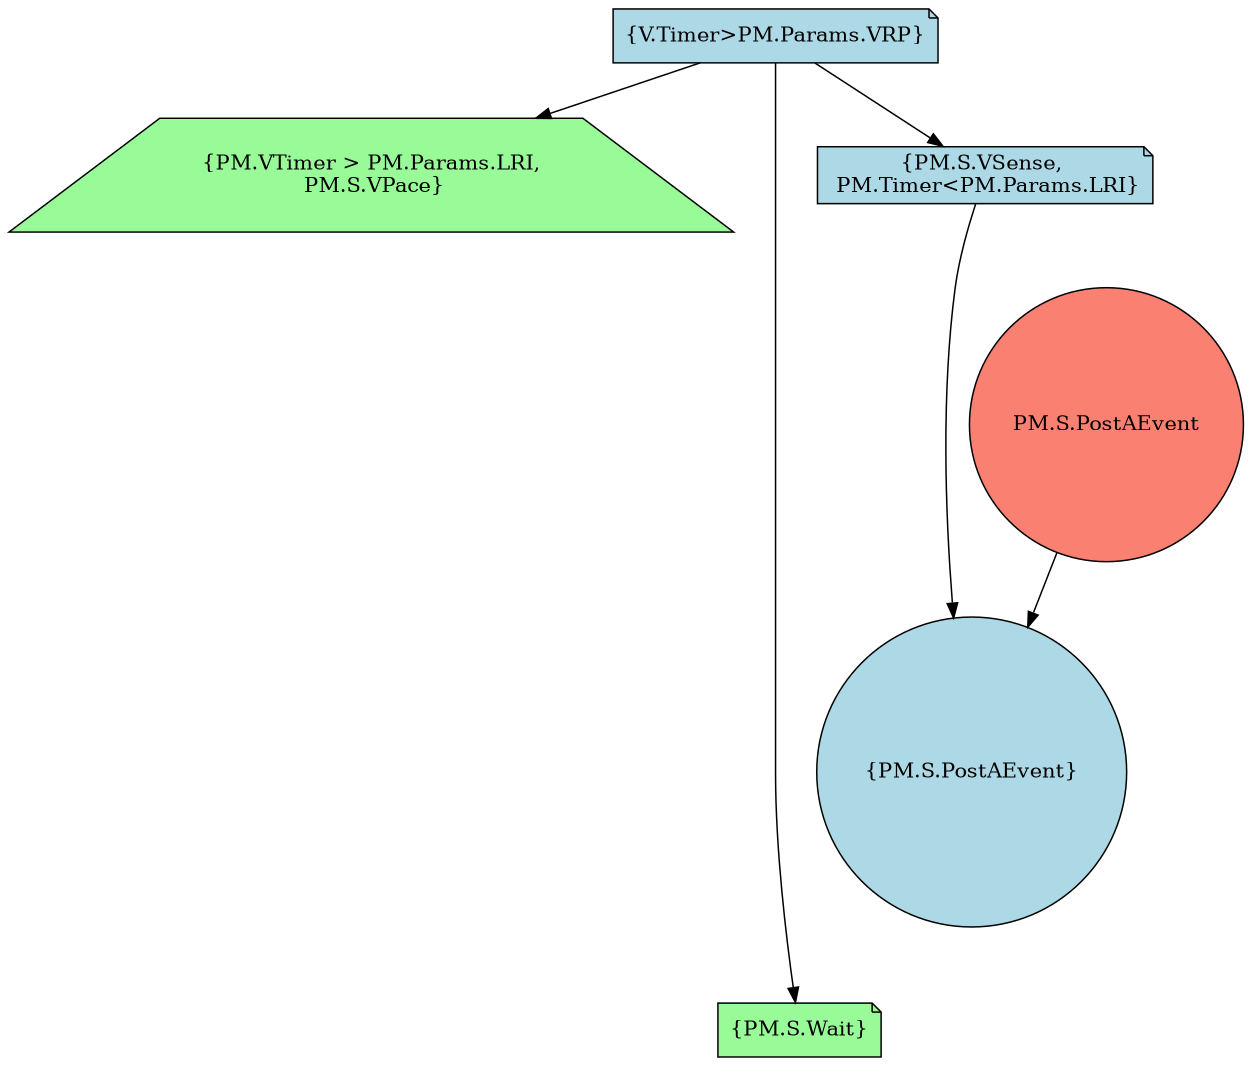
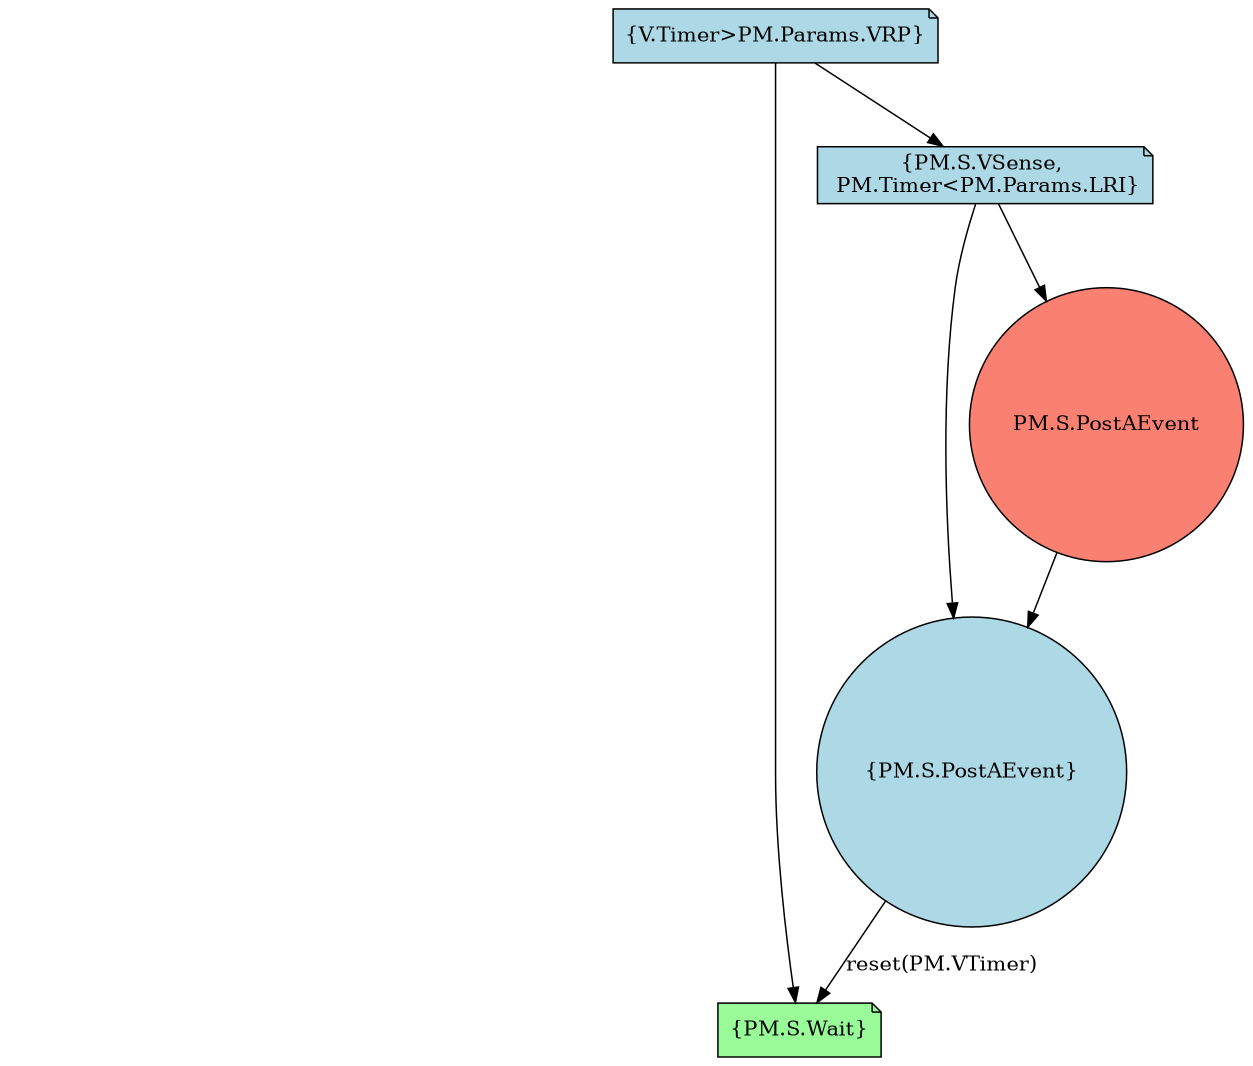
(371, 175) -> none
none -> (1019, 246)
none -> (855, 946)
